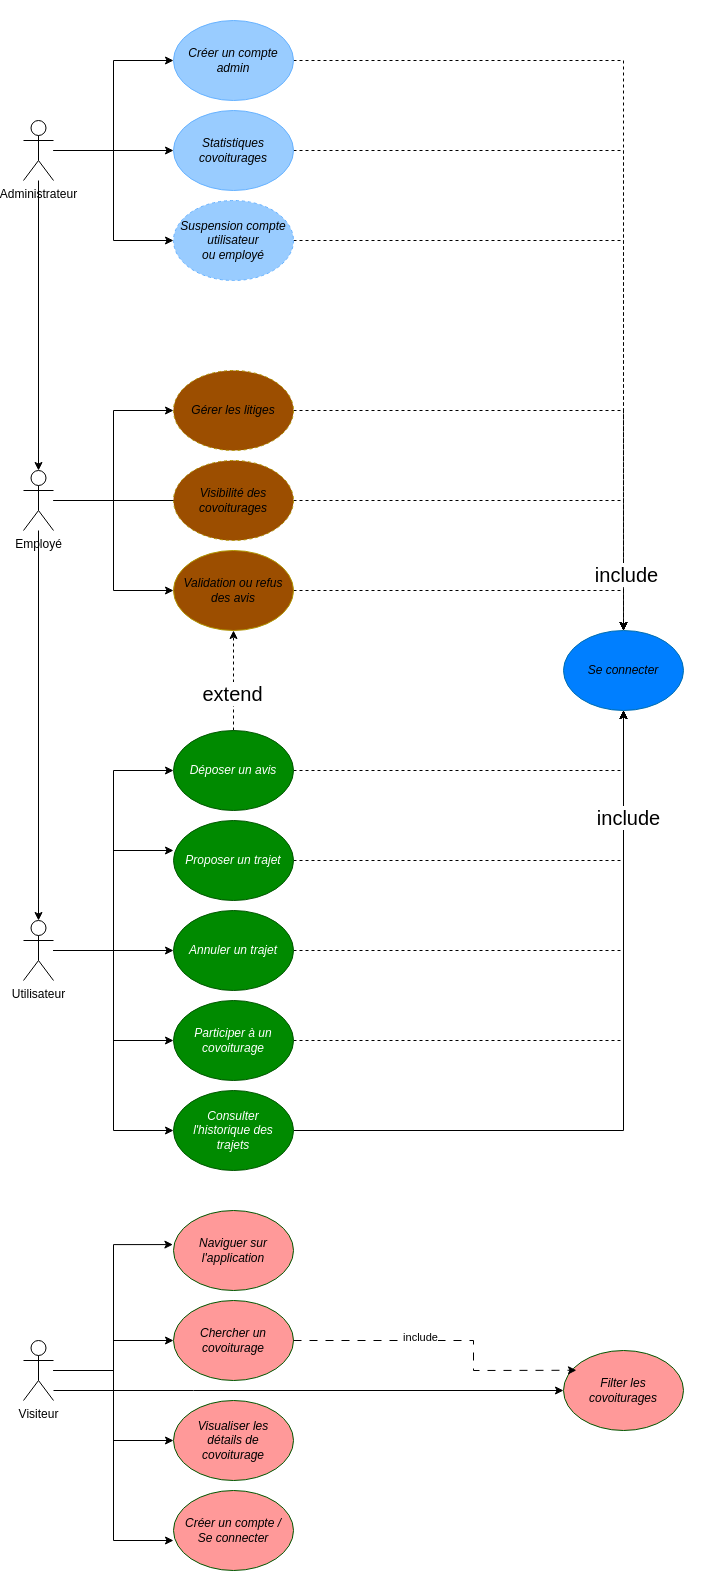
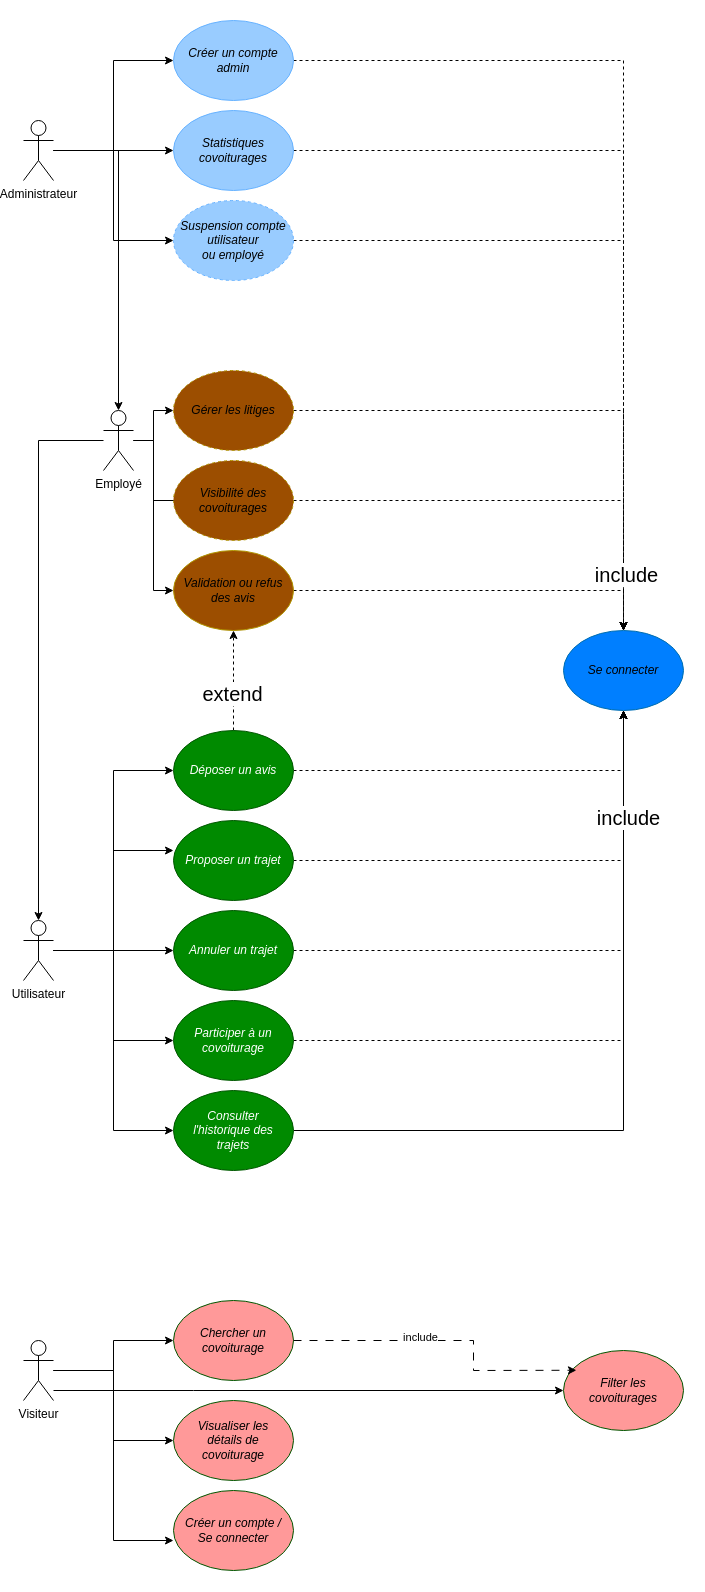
(39, 501) -> (119, 441)
(234, 1251) -> none
(114, 1265) -> none
